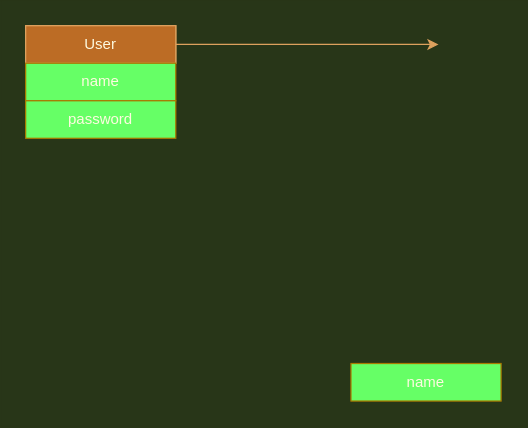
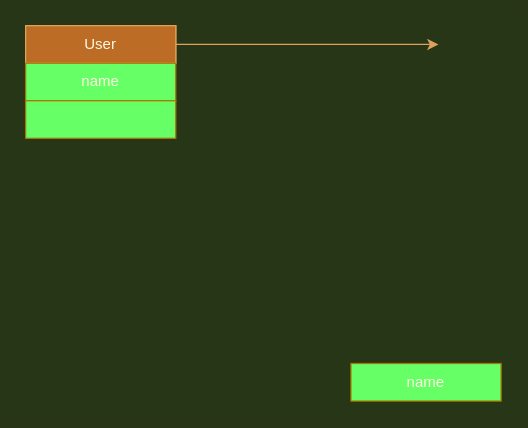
(101, 119) -> none
